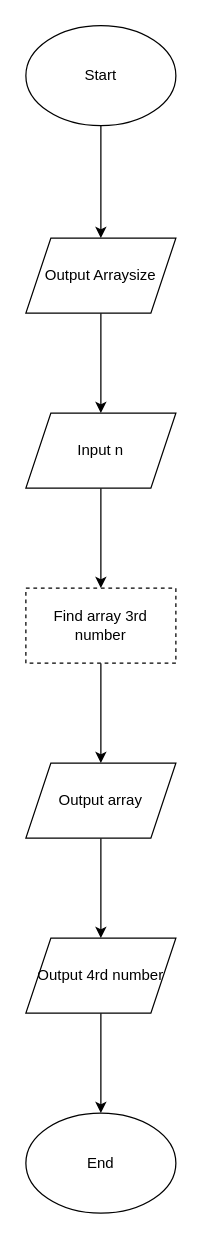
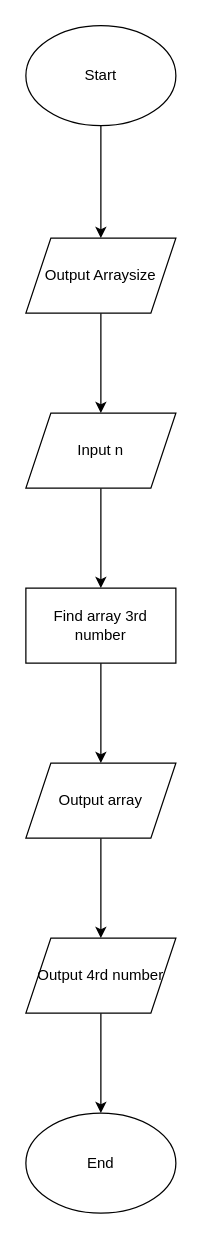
(101, 626) -> (101, 626)
